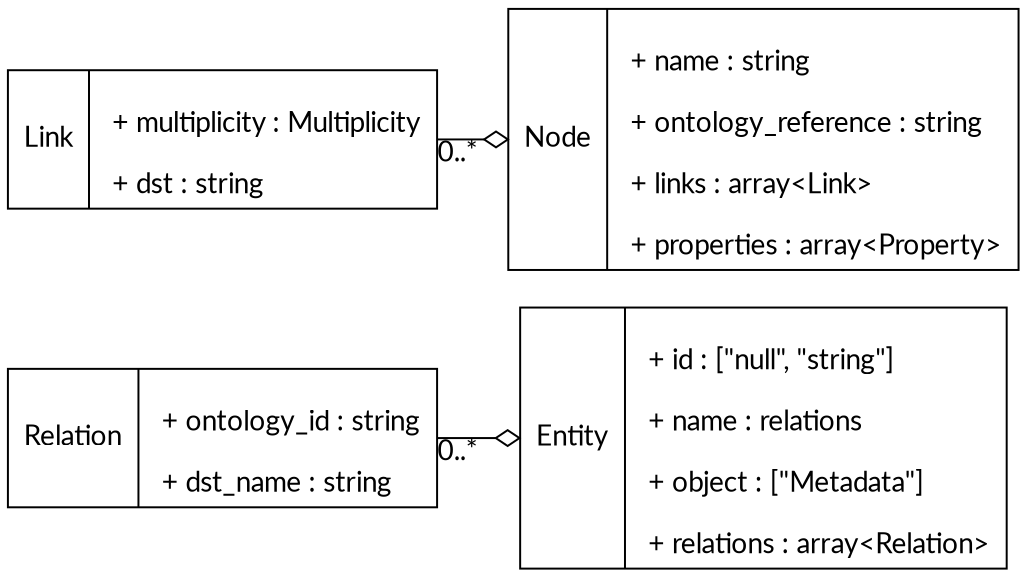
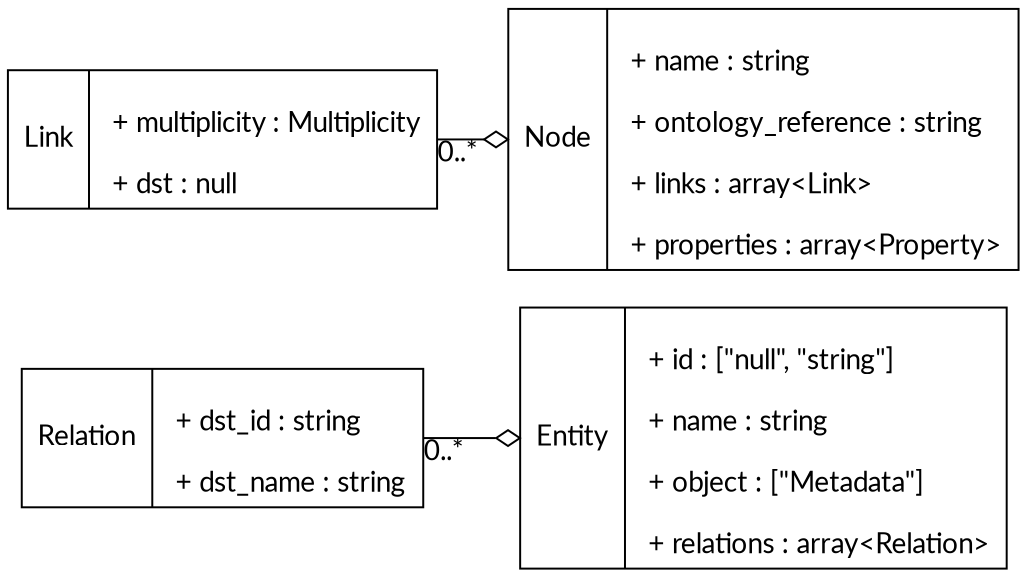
(185, 185) -> (171, 185)
(288, 422) -> (265, 422)
(752, 422) -> (735, 422)
